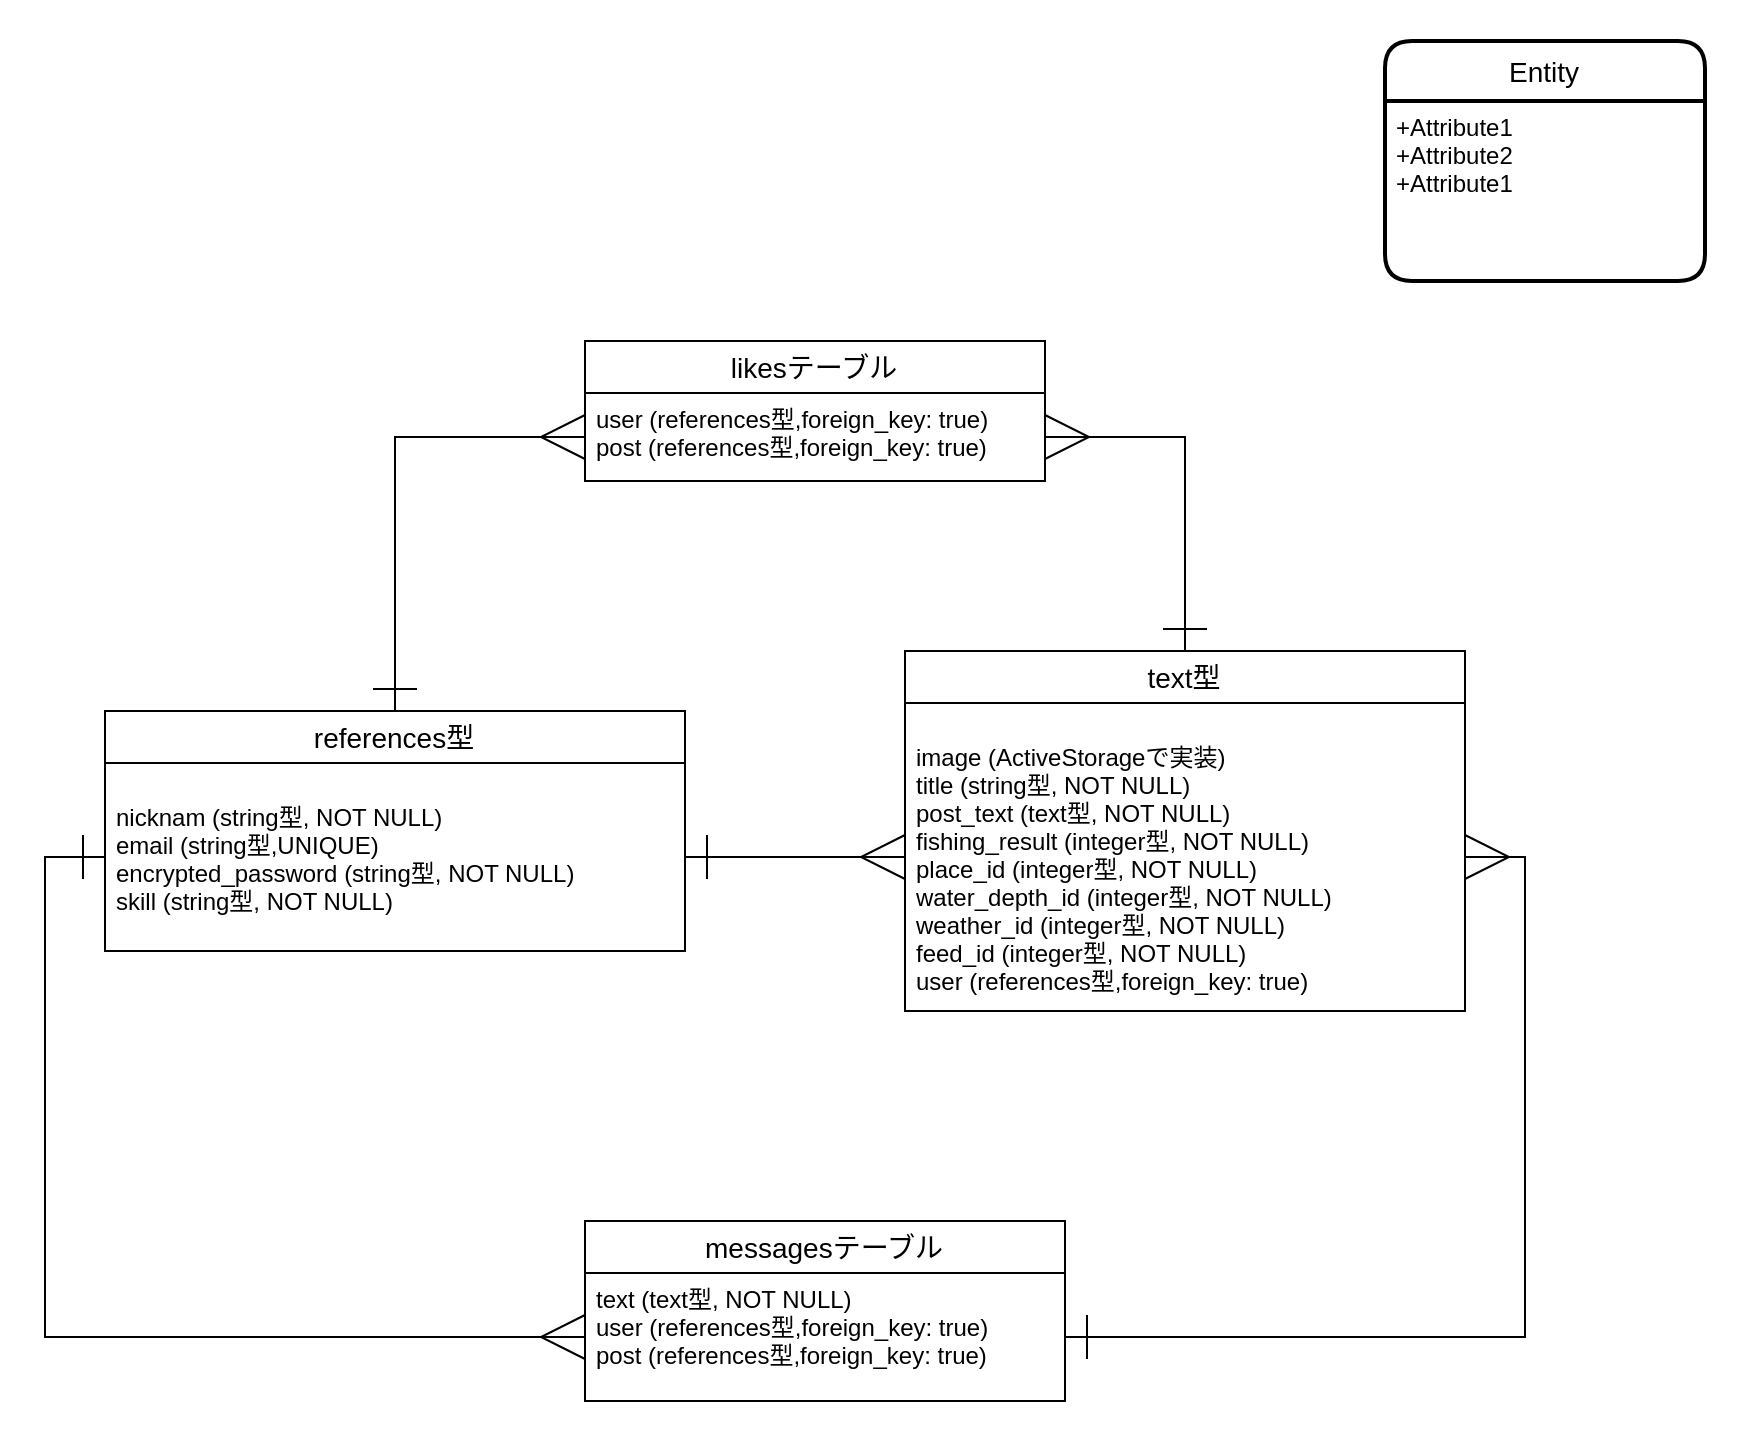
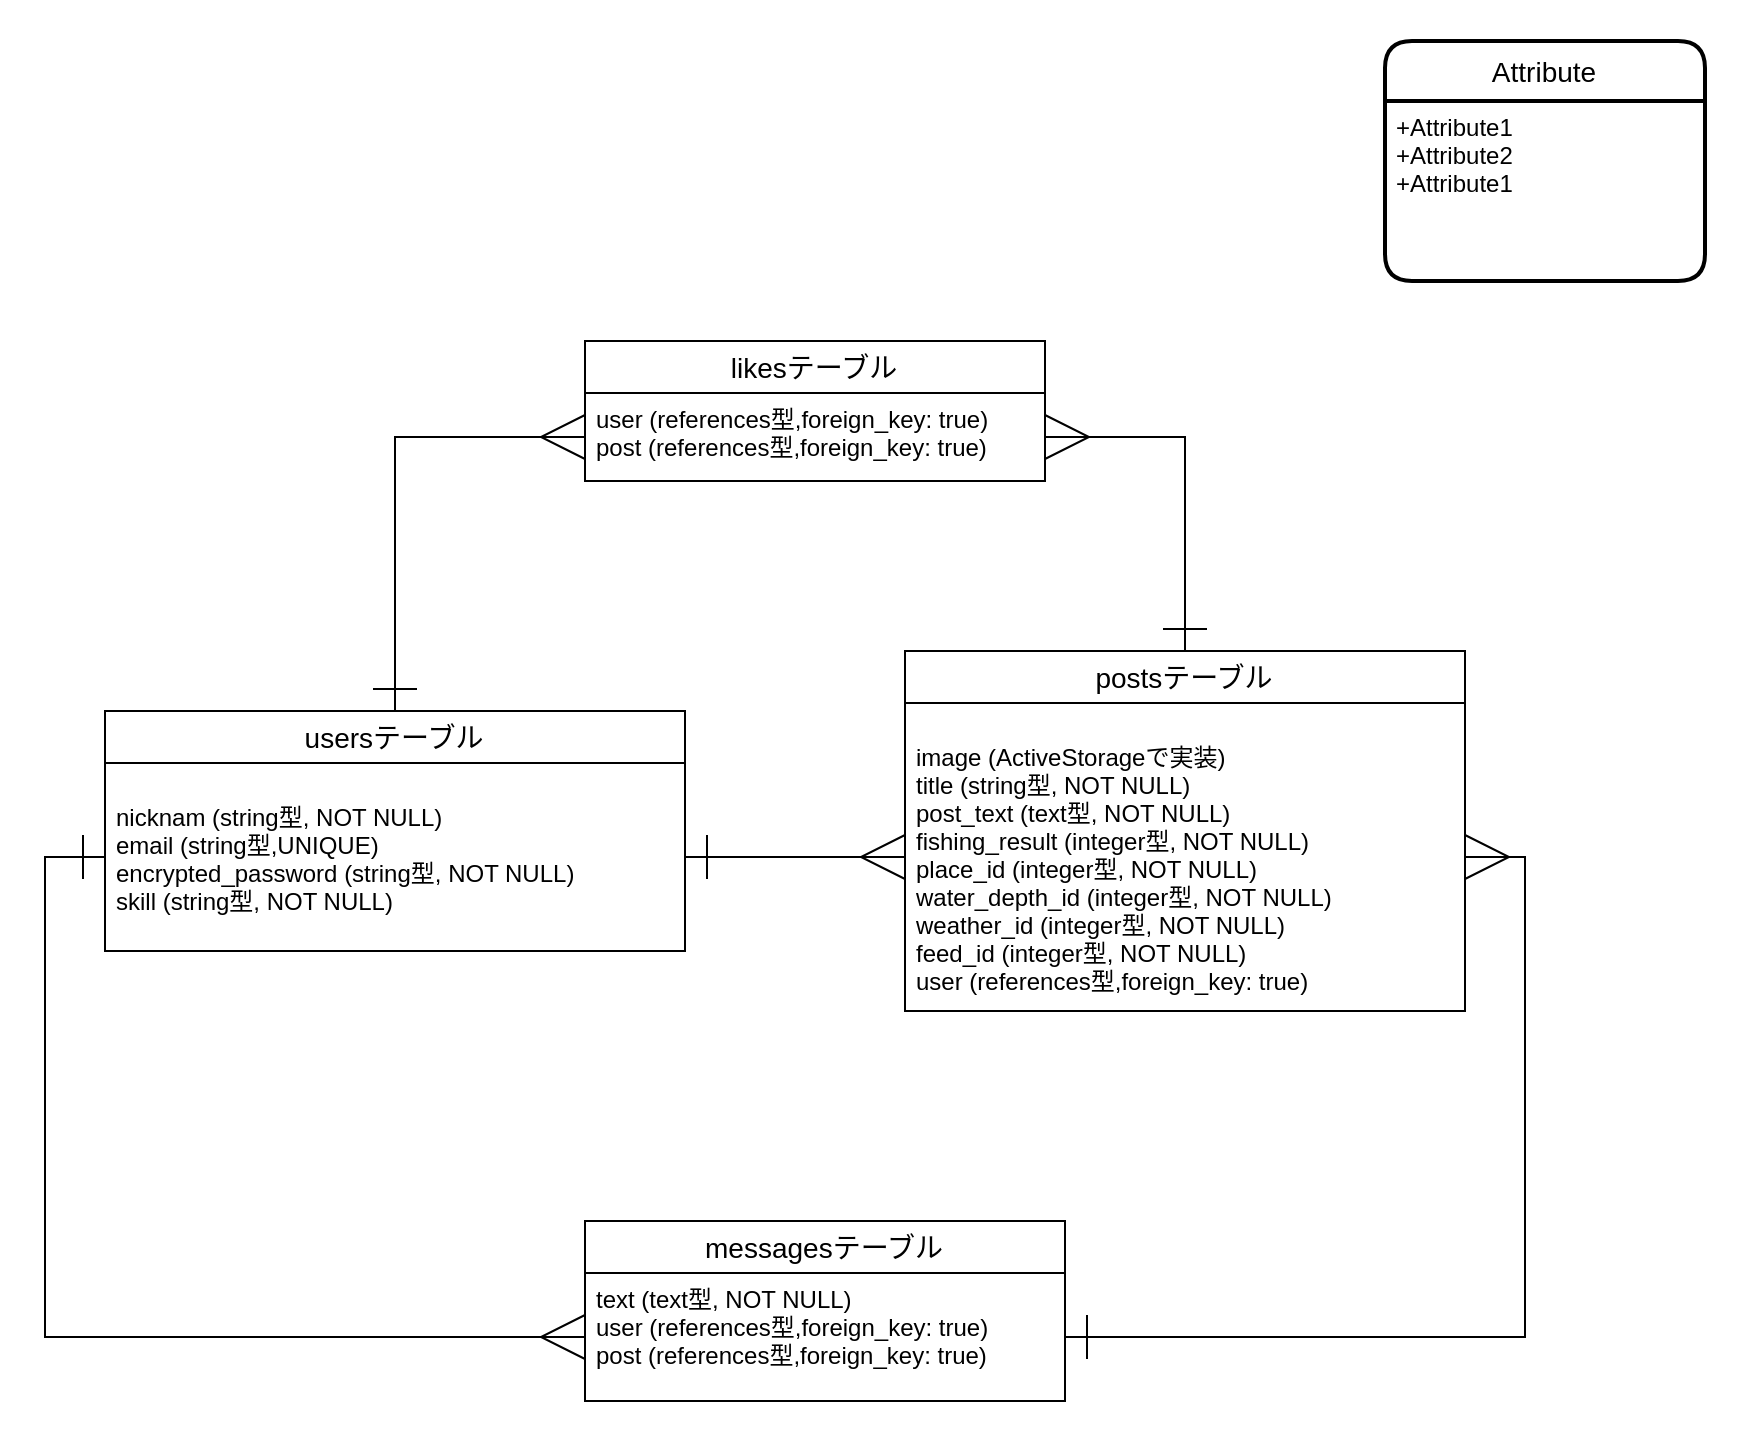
(1544, 73) -> (1544, 73)
(1184, 679) -> (1184, 679)
(394, 739) -> (394, 739)
